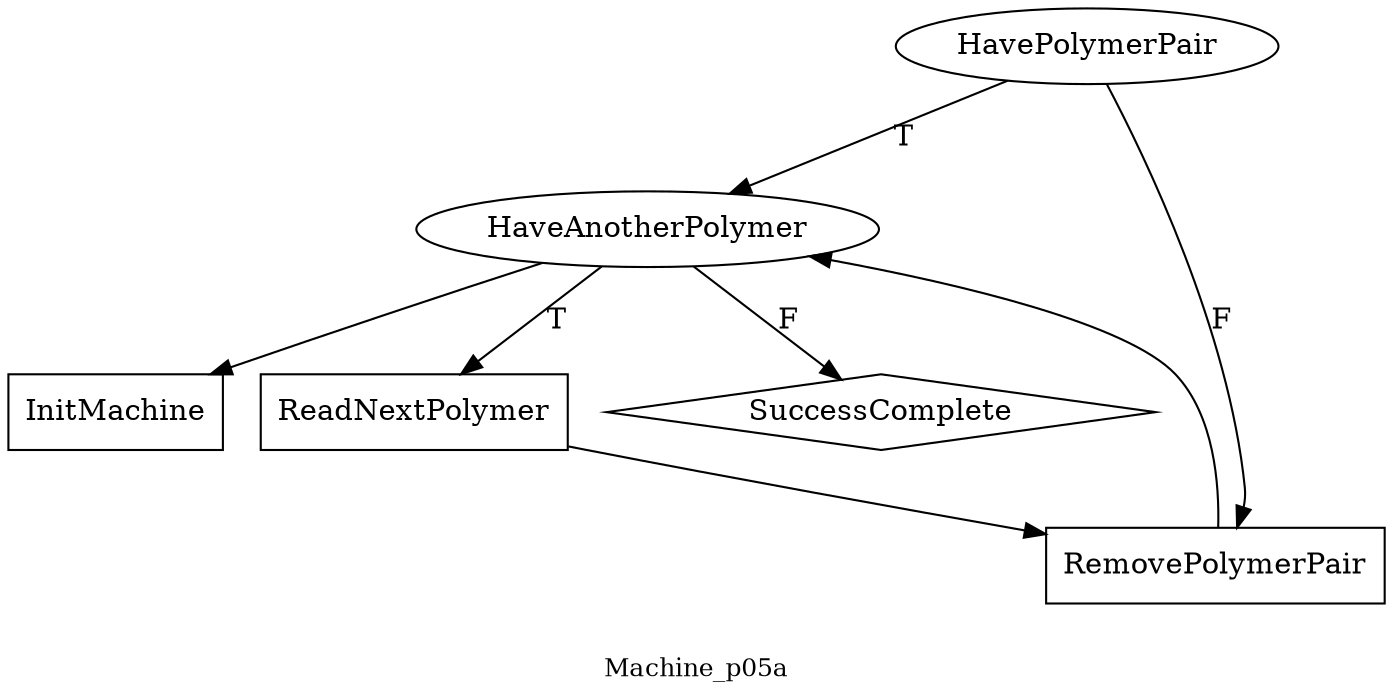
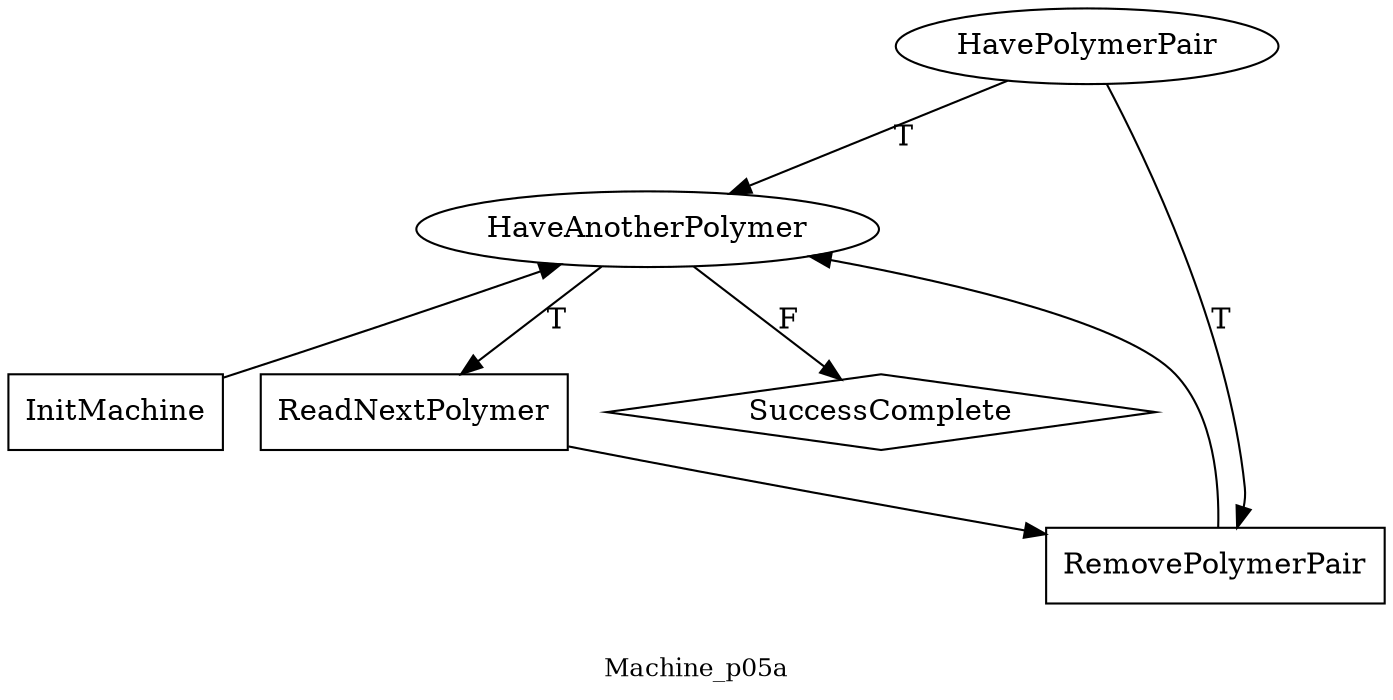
(386, 314) -> (382, 325)
(1222, 321) -> (1222, 321)
